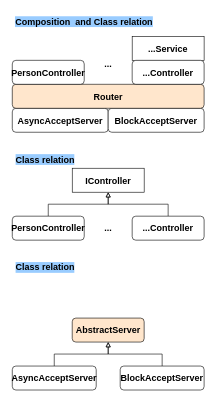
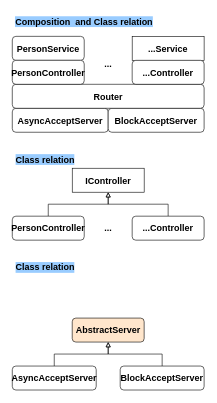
none -> (48, 48)
(108, 96) -> (108, 96)
